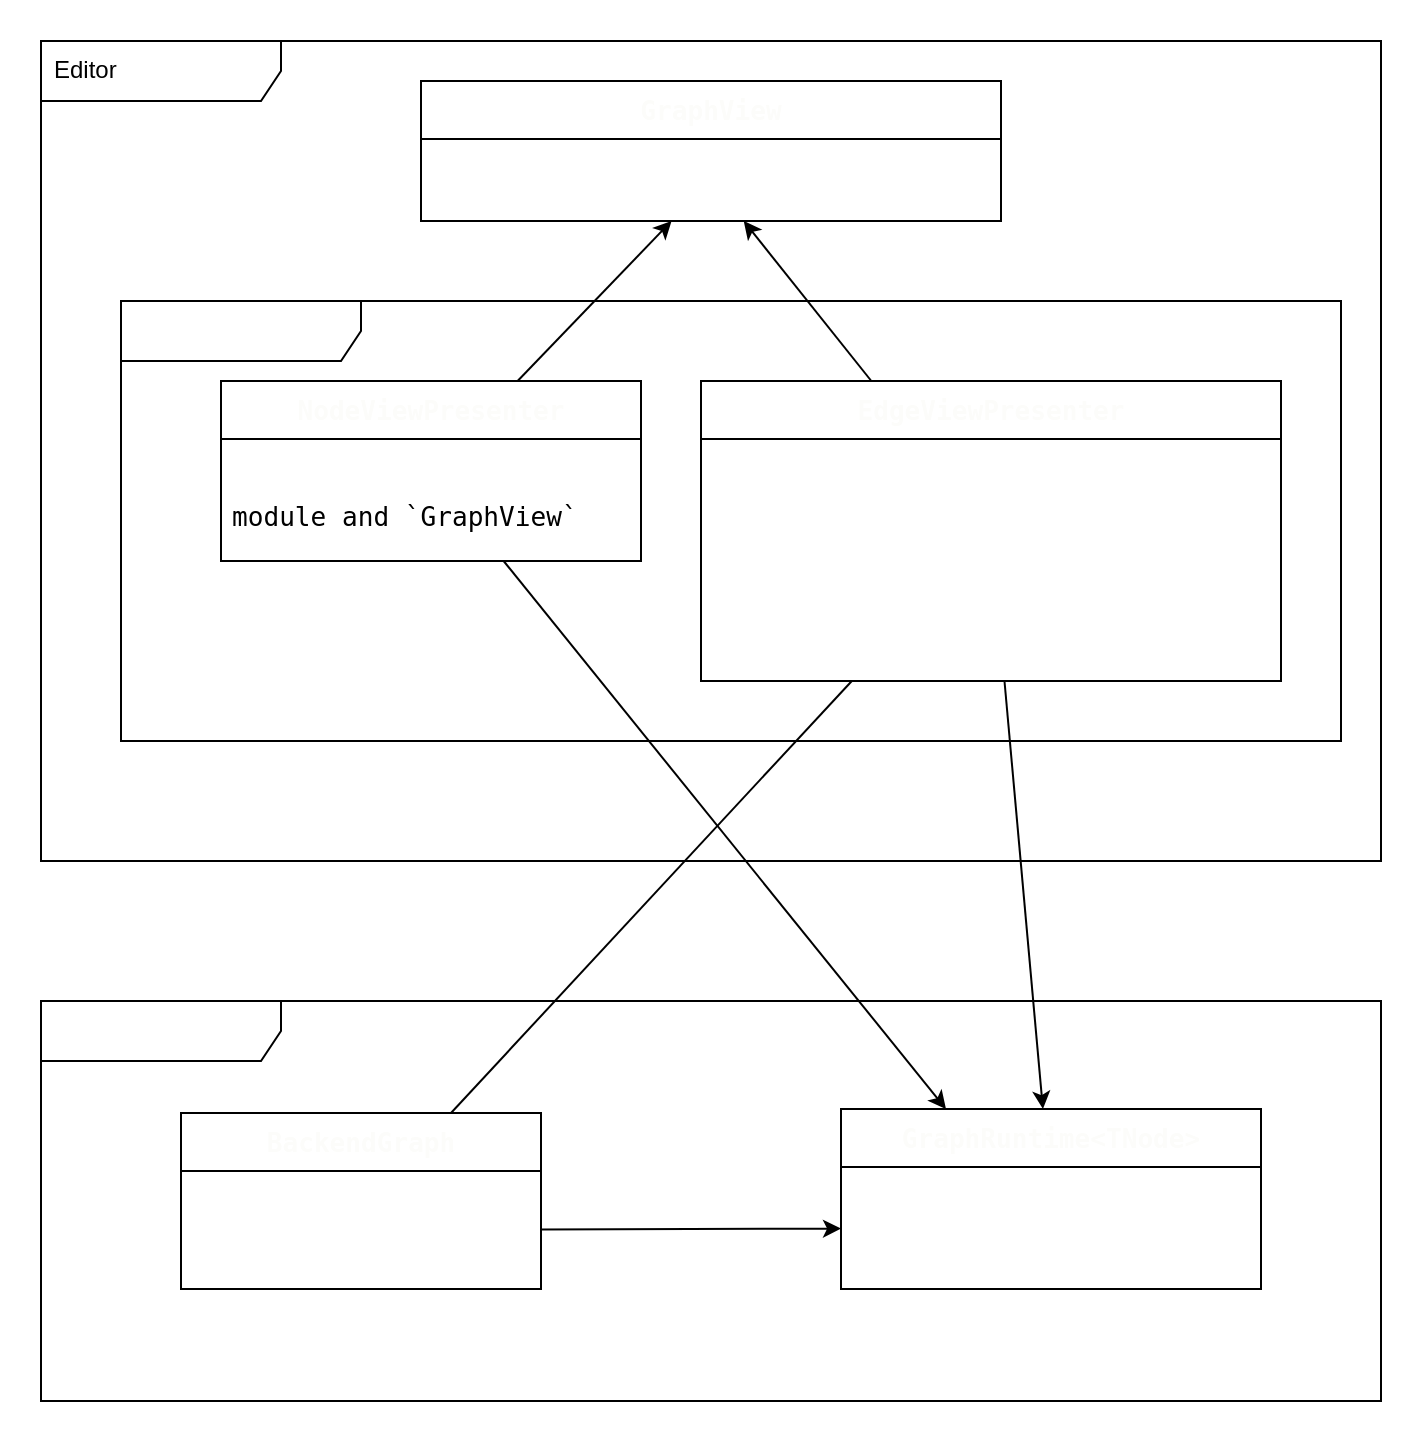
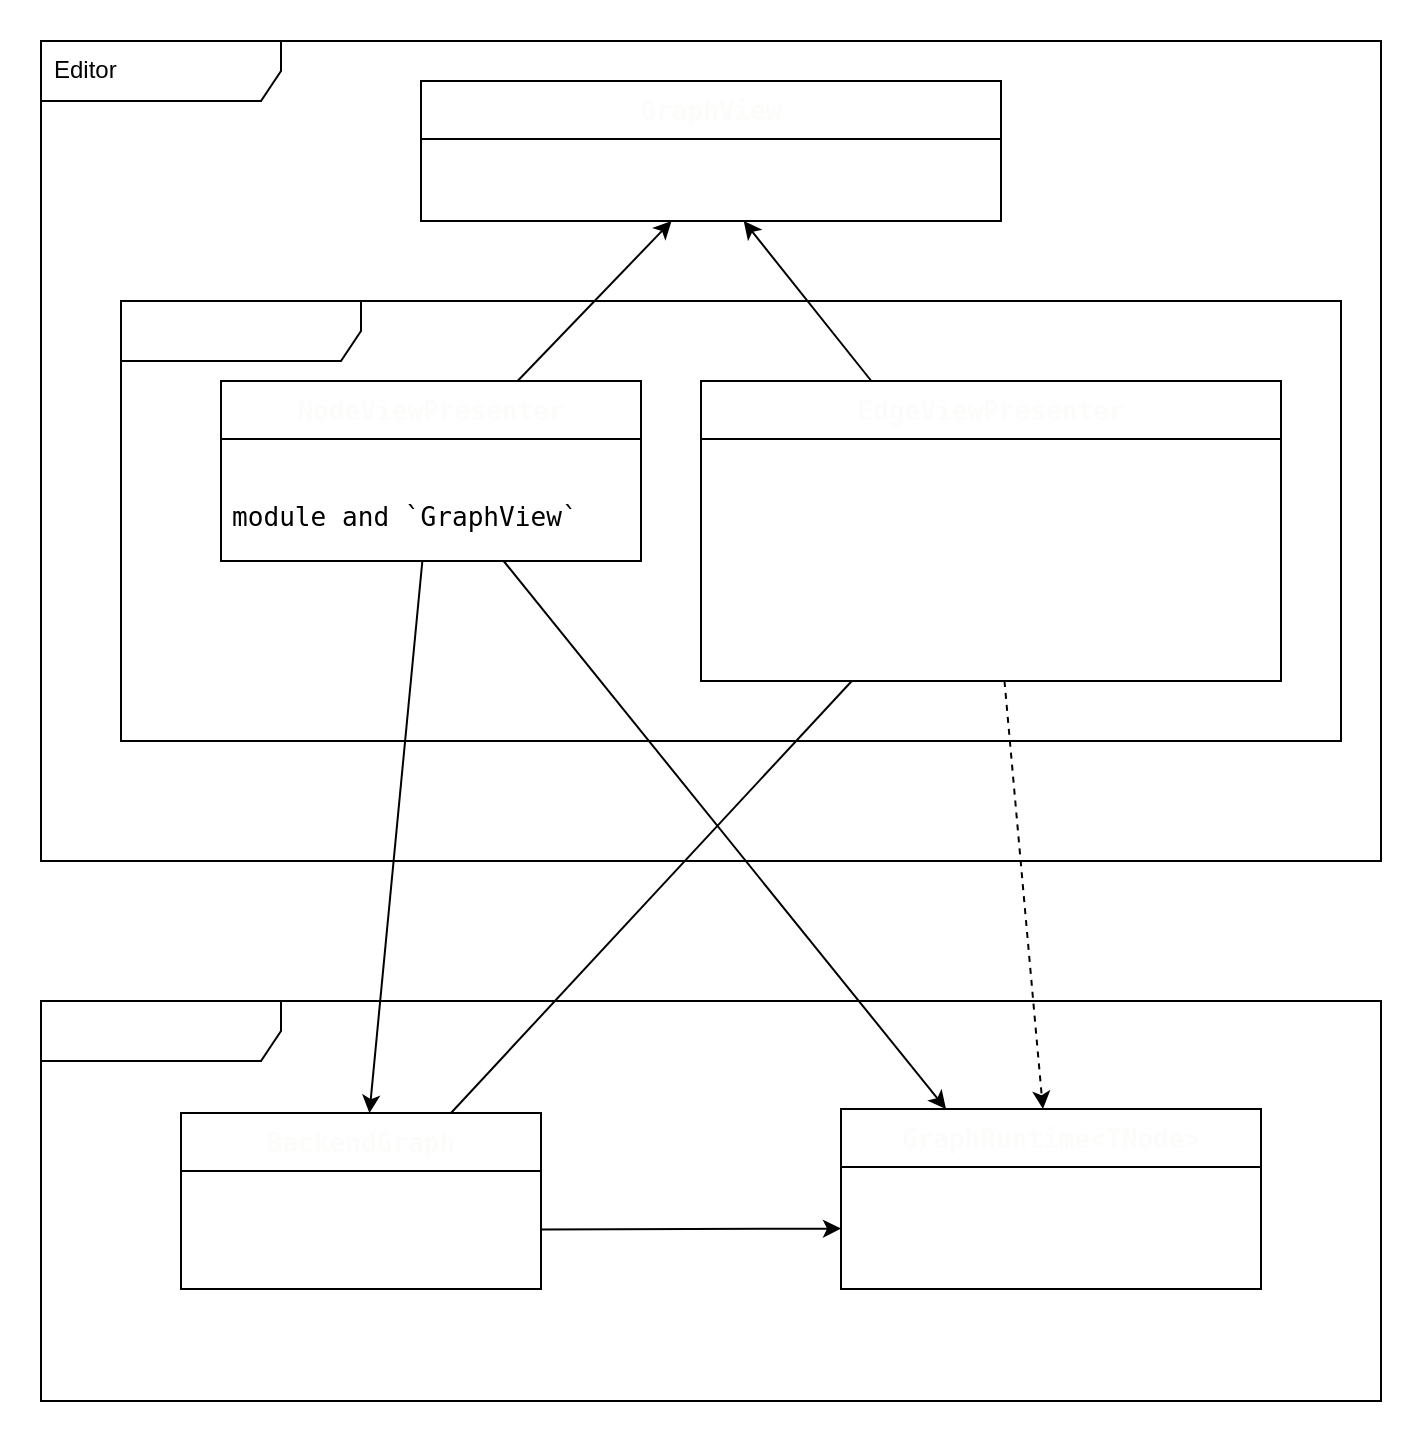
none -> (396, 832)
(1026, 921) -> (1026, 921)
